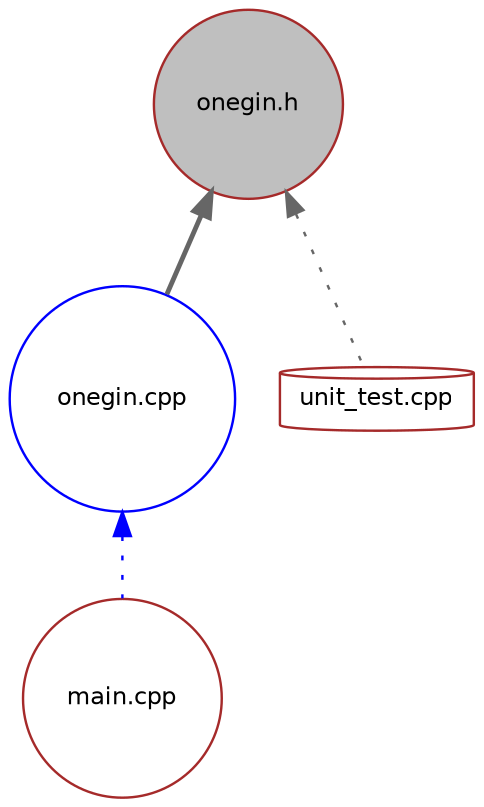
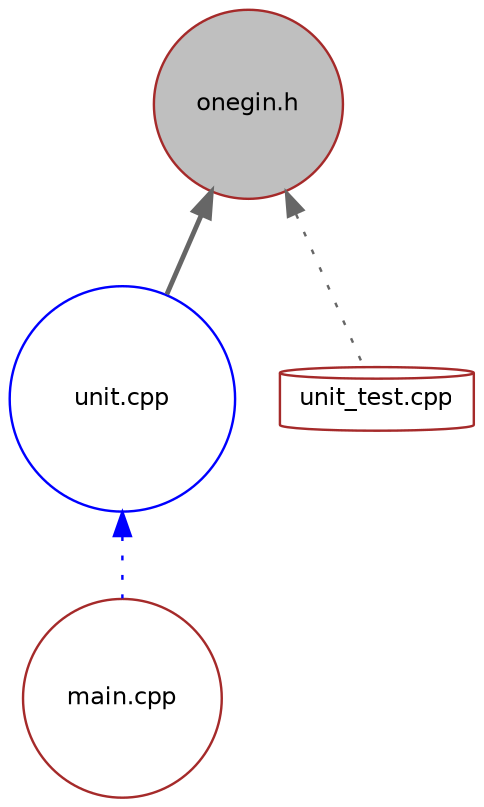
(122, 399) -> (122, 399)
